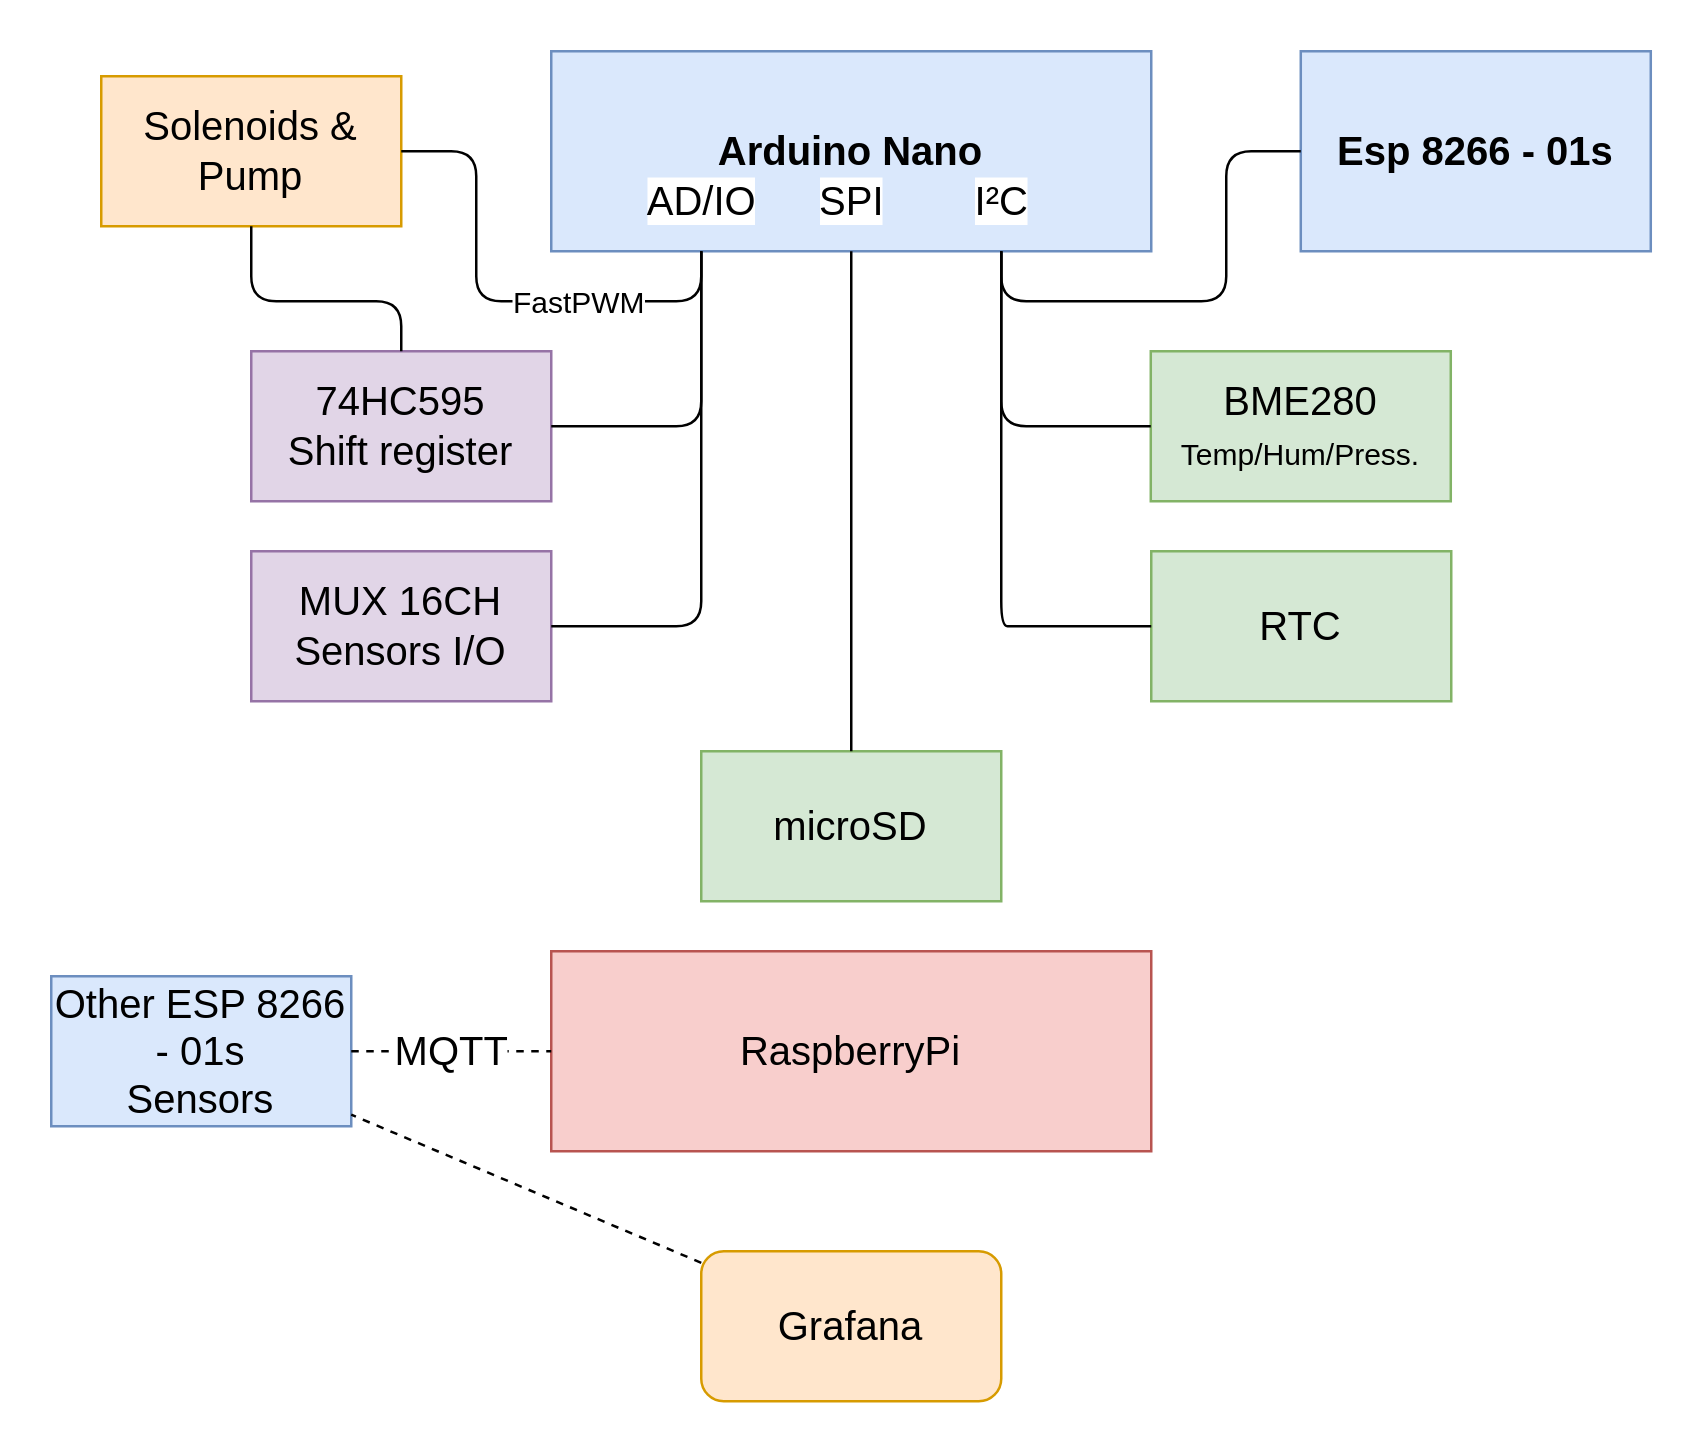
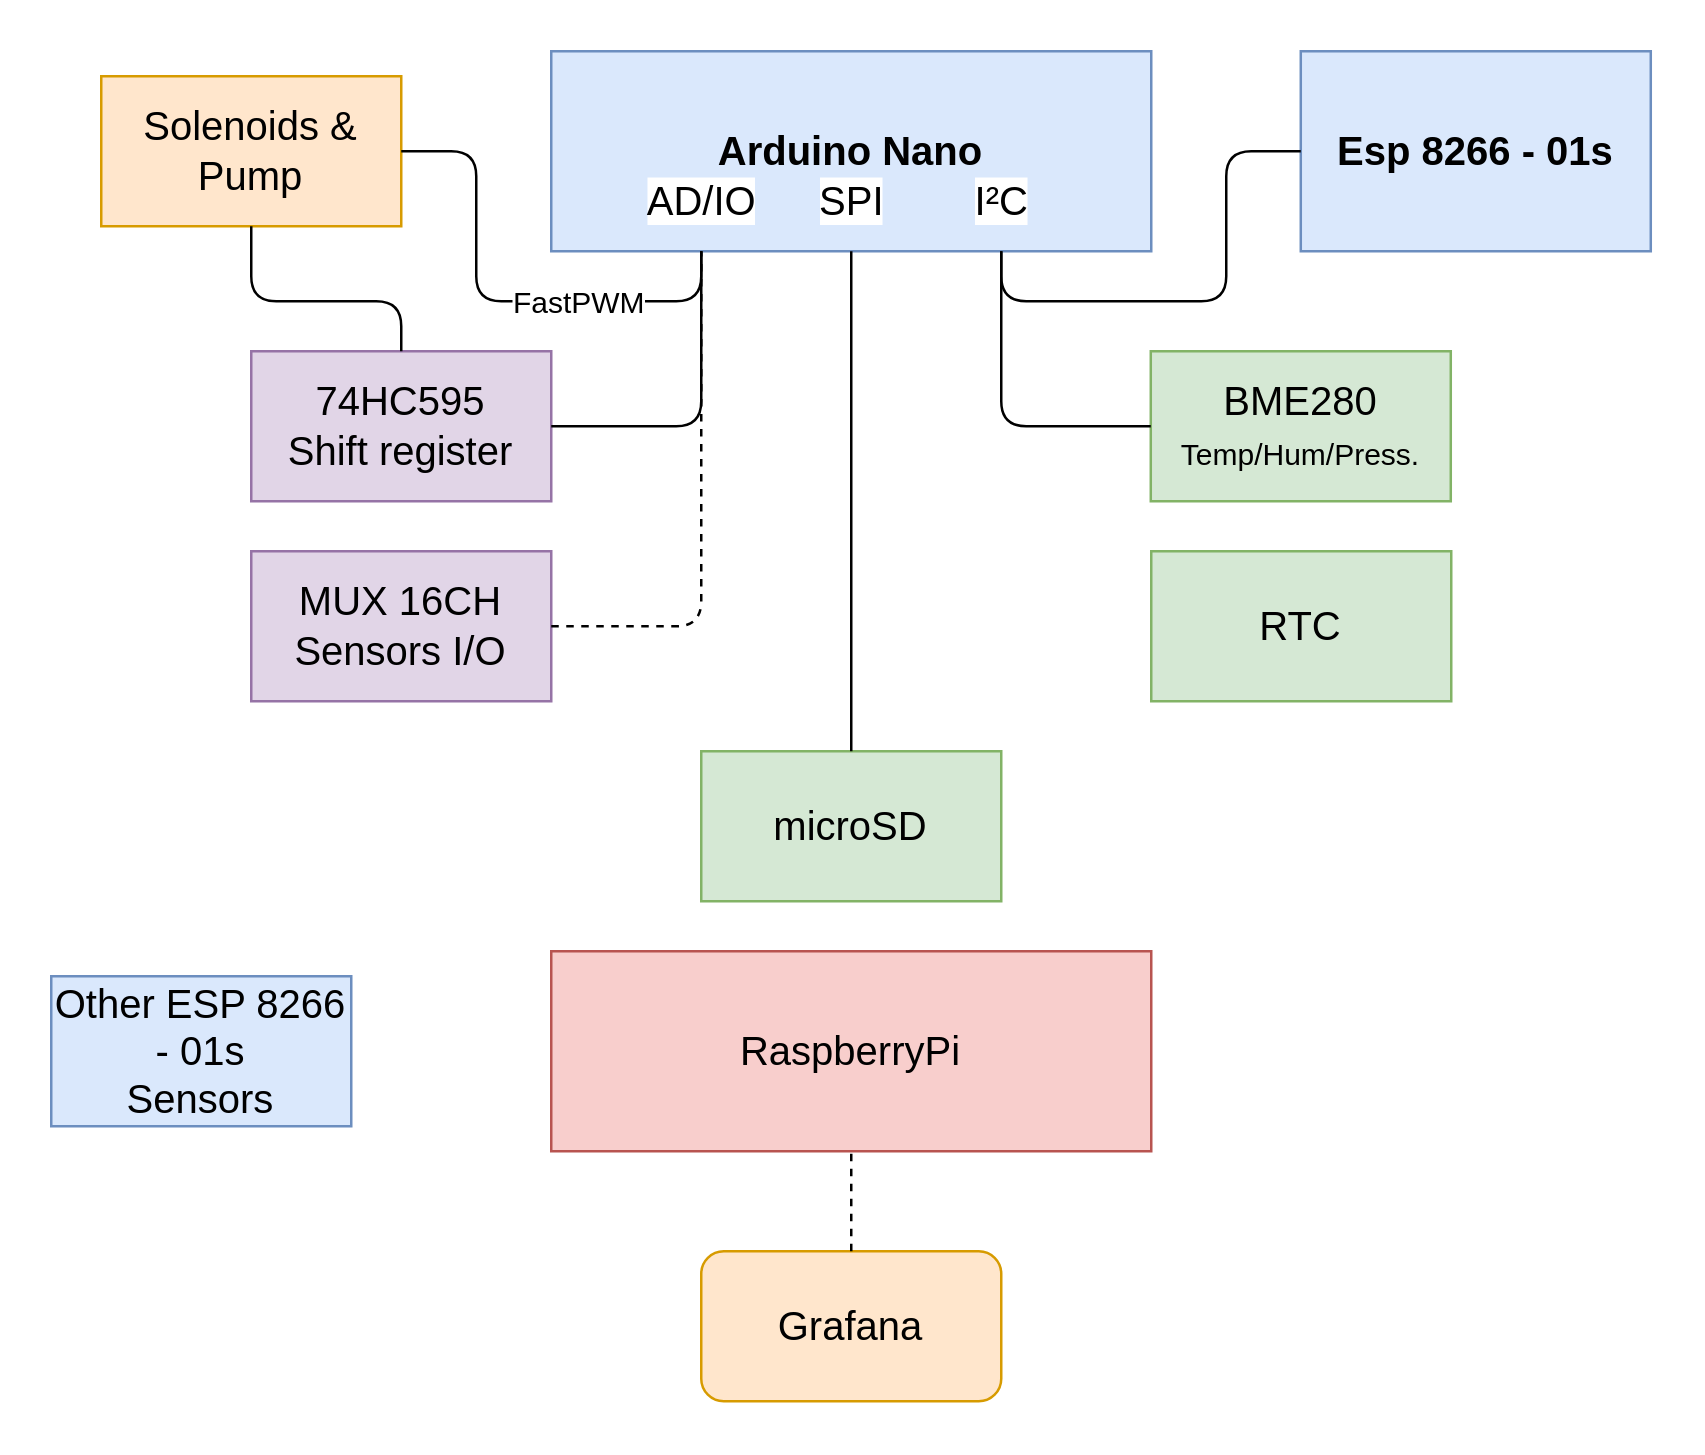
(701, 585) -> (701, 585)
(1001, 590) -> none
(390, 1051) -> none
(526, 1189) -> (851, 1202)
